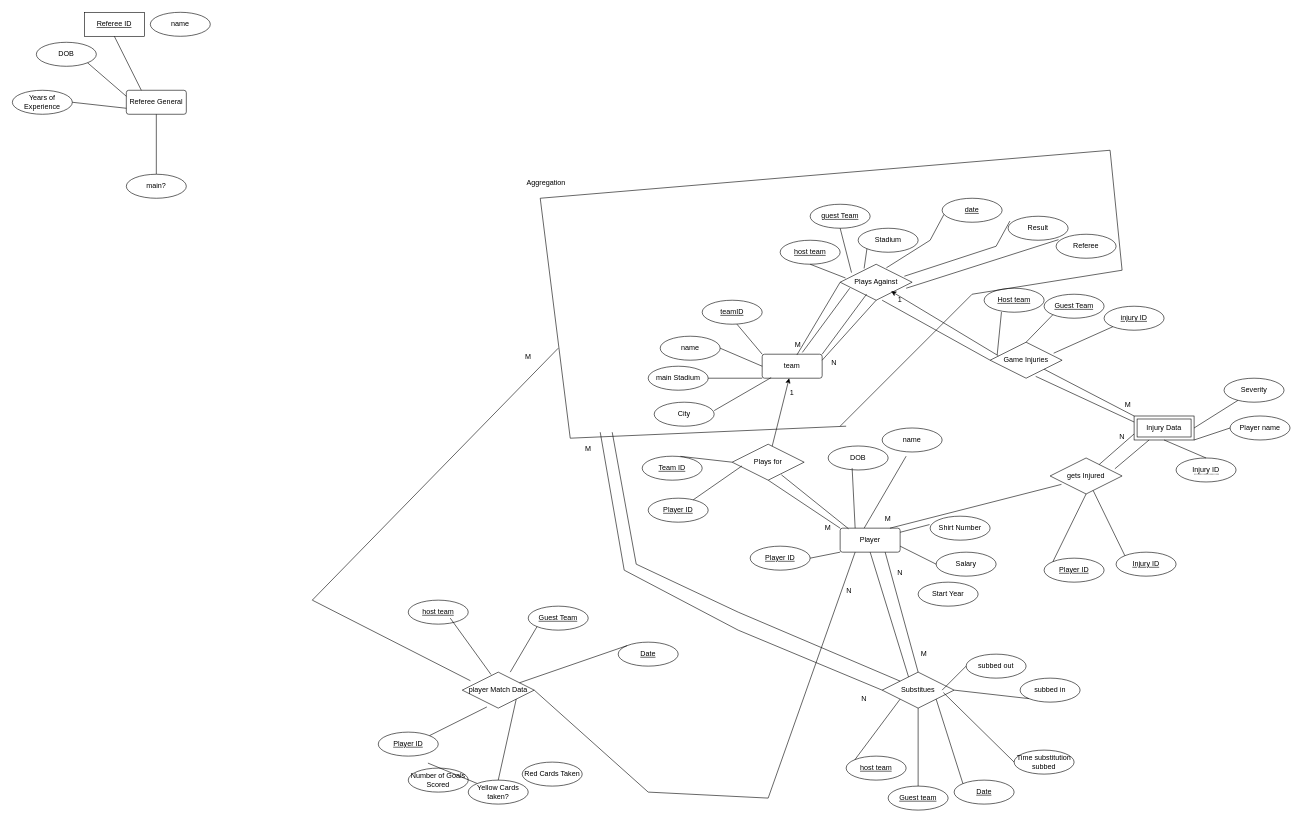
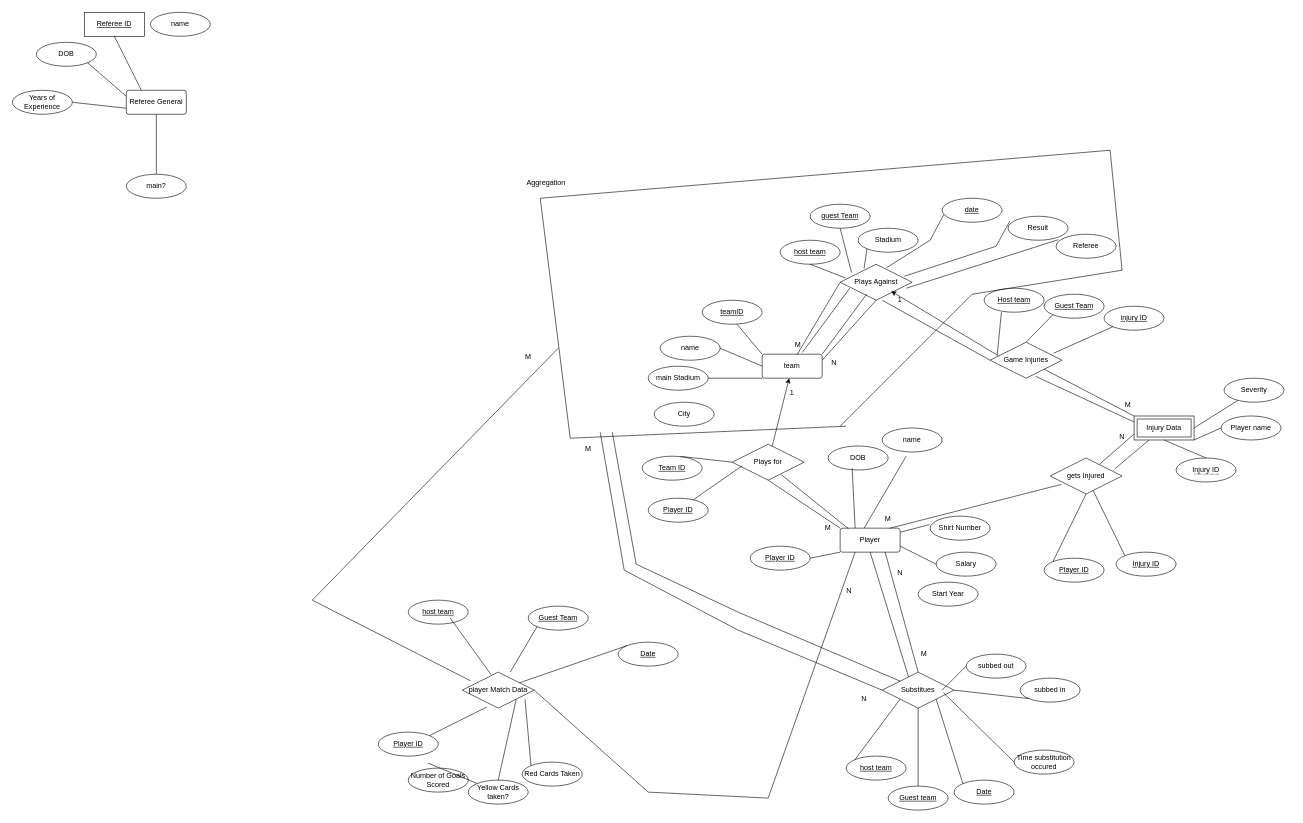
(742, 394) -> none
(1260, 428) -> (1251, 428)
none -> (528, 733)
(1044, 762) -> (1044, 762)
